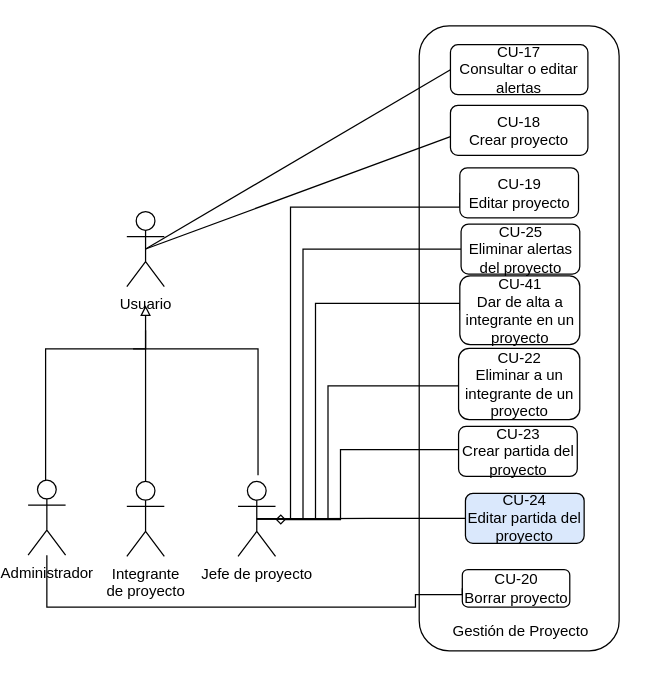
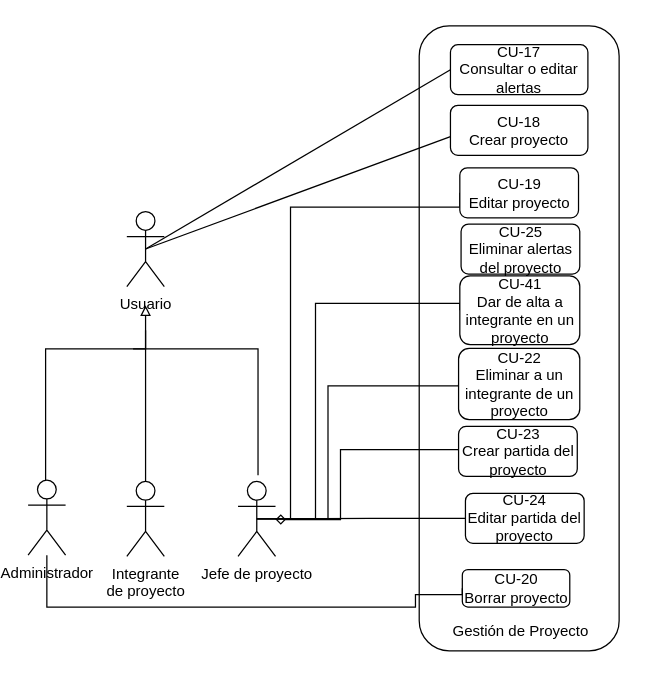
(303, 303) -> none
(525, 518) -> (525, 518)
